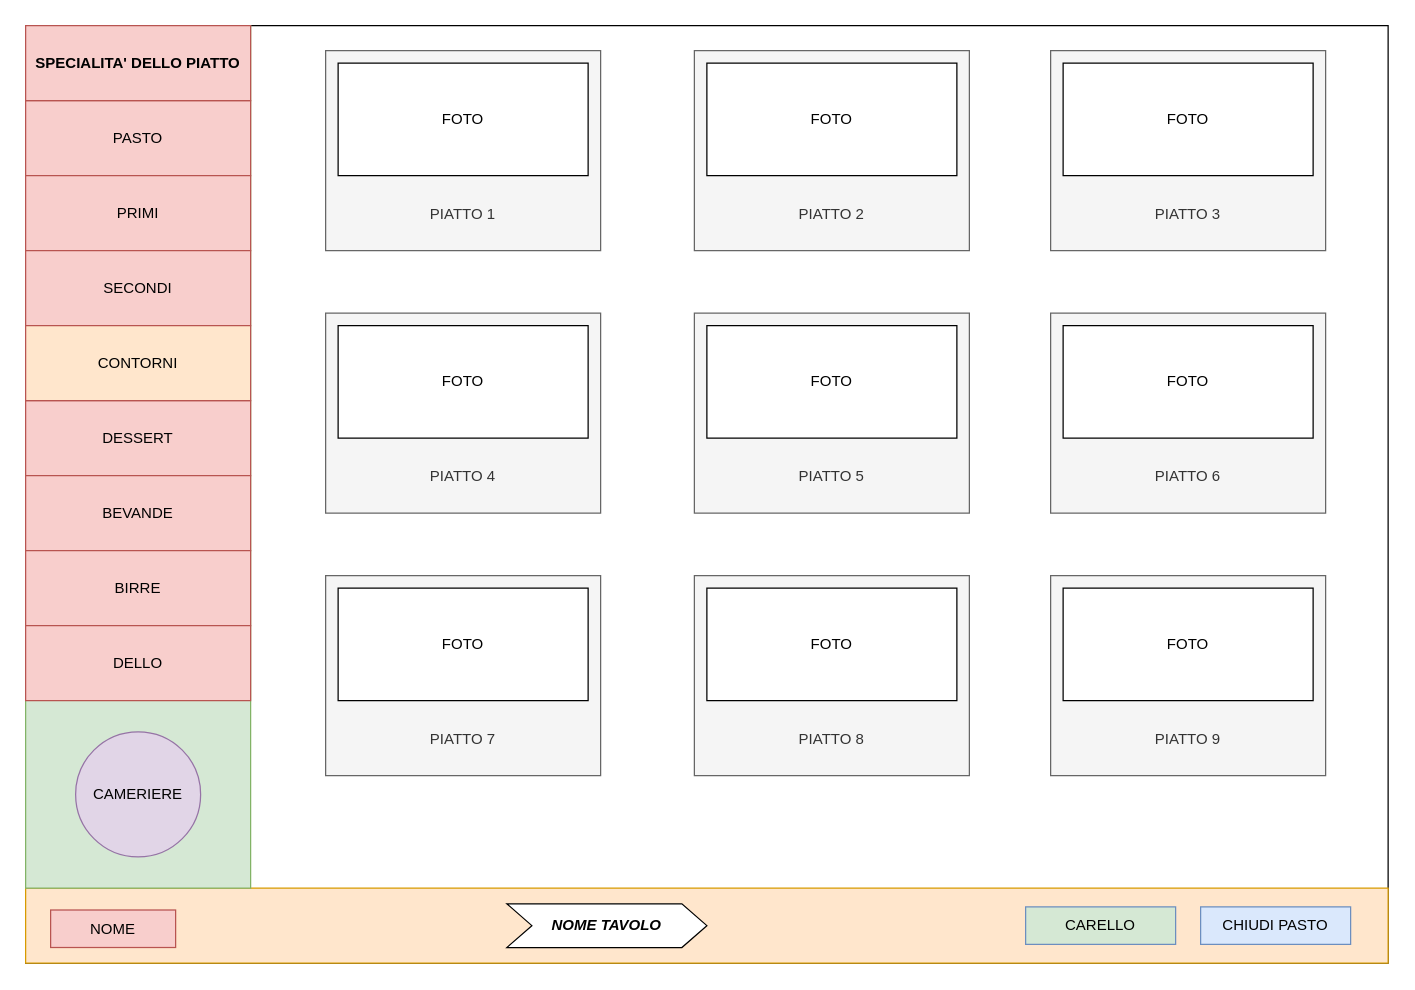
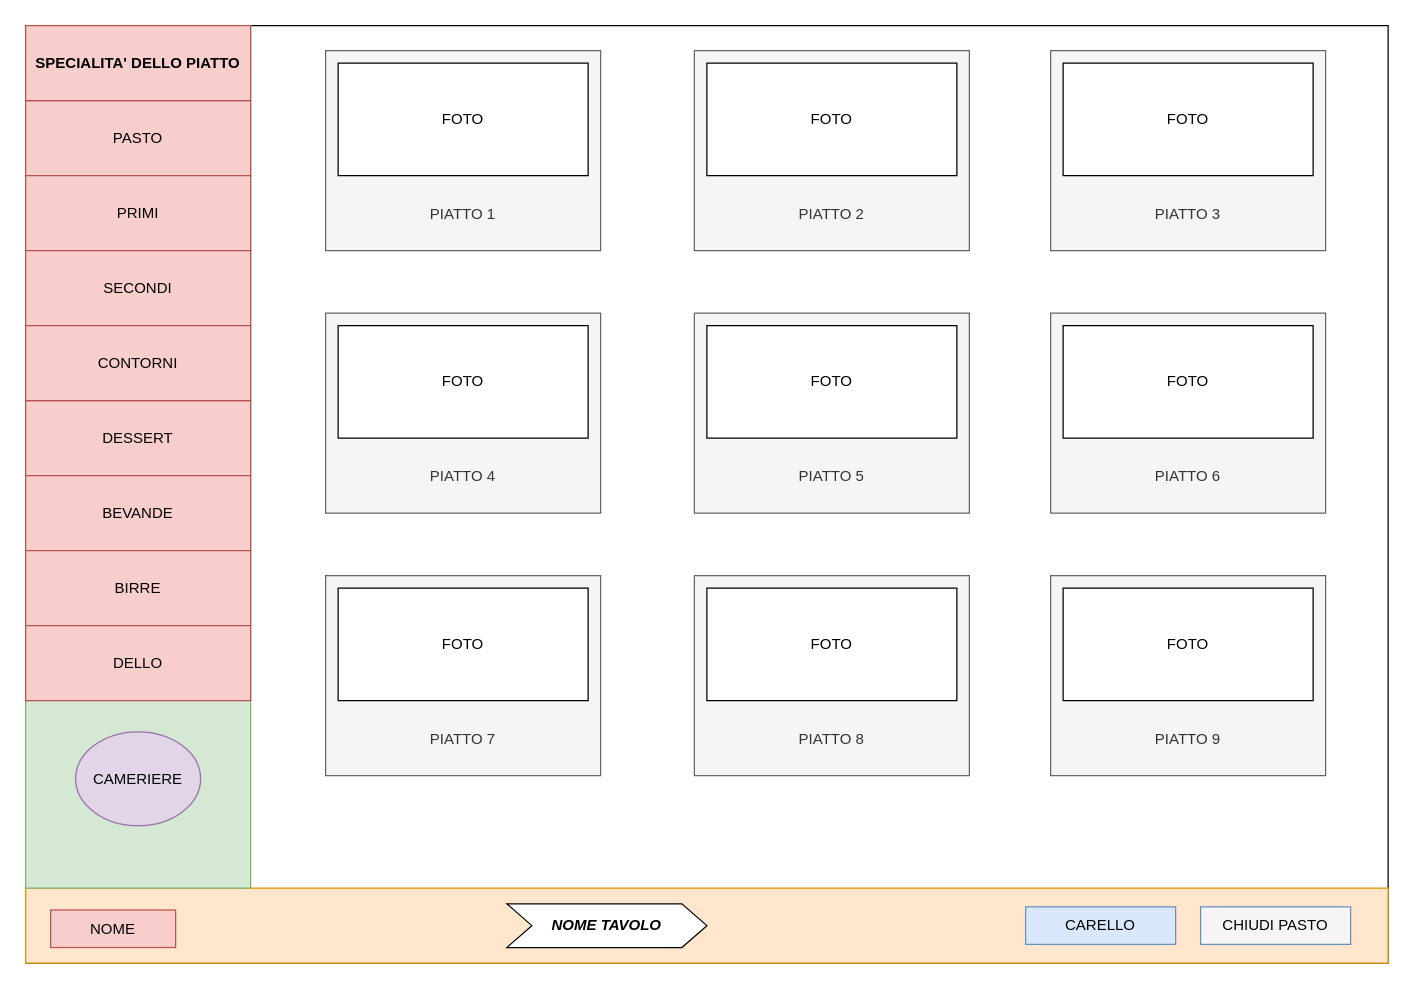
(138, 363) -> (138, 363)
(138, 794) -> (138, 779)
(1101, 926) -> (1101, 926)
(1276, 926) -> (1276, 926)
